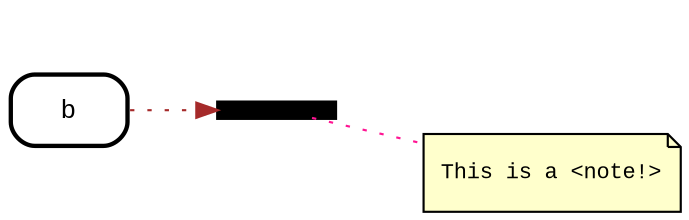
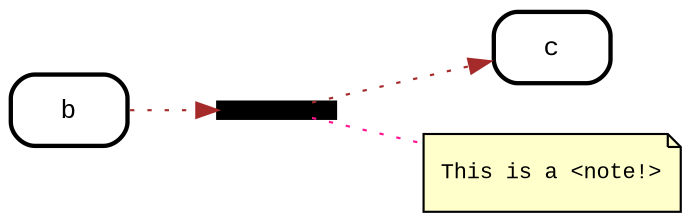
none -> (552, 48)
